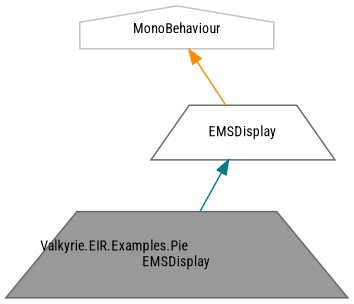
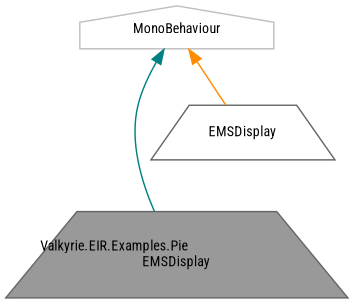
(211, 192) -> (135, 136)
